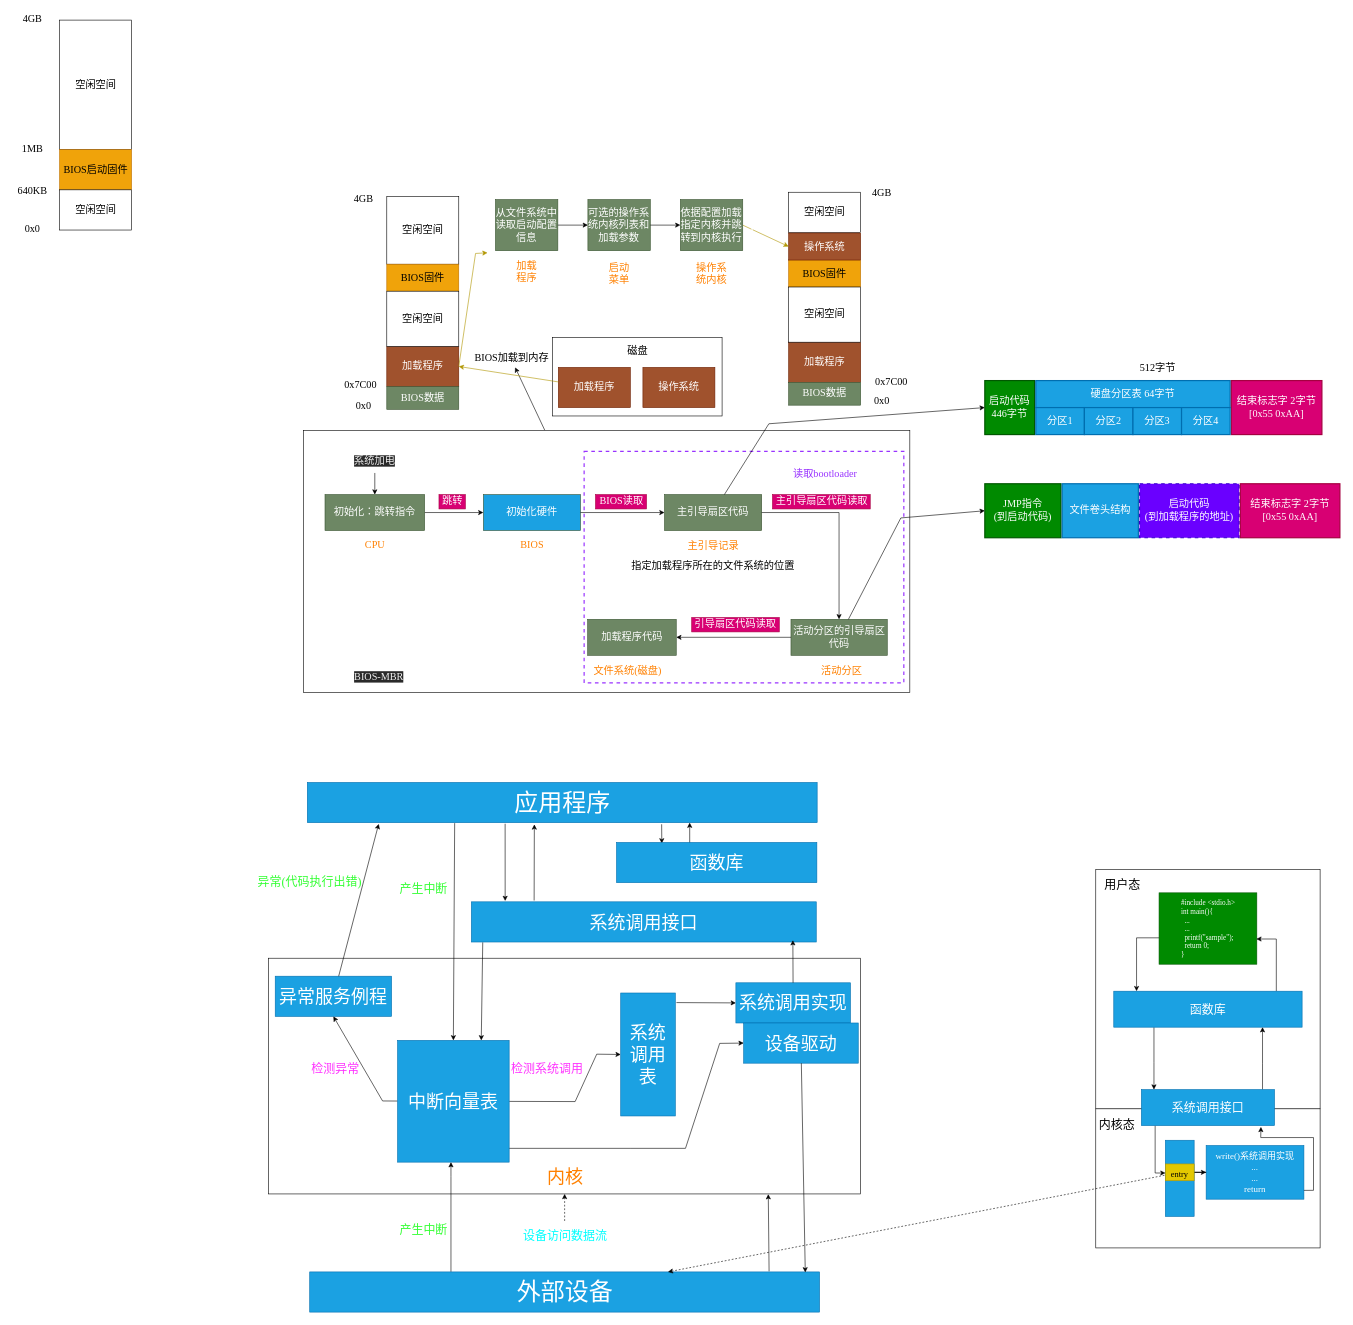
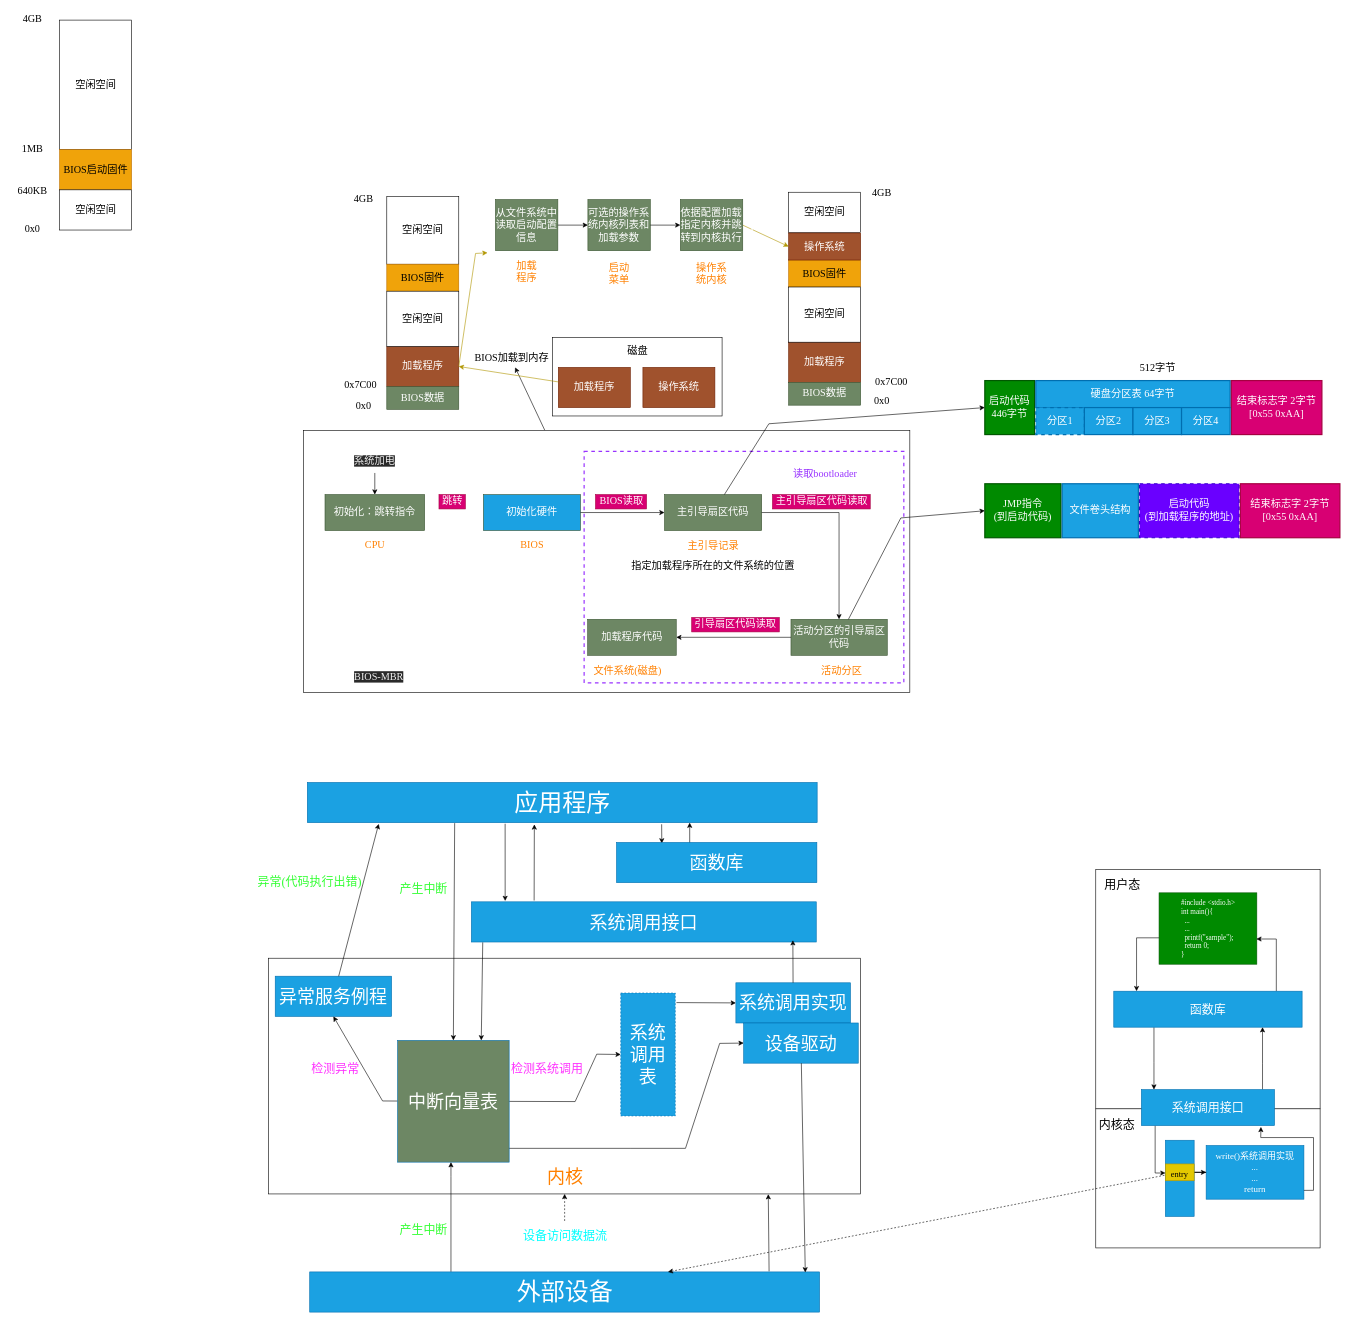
(1060, 421) -> (1060, 421)
(452, 513) -> none
(648, 1055) -> (648, 1055)
(453, 1102) -> (453, 1102)
